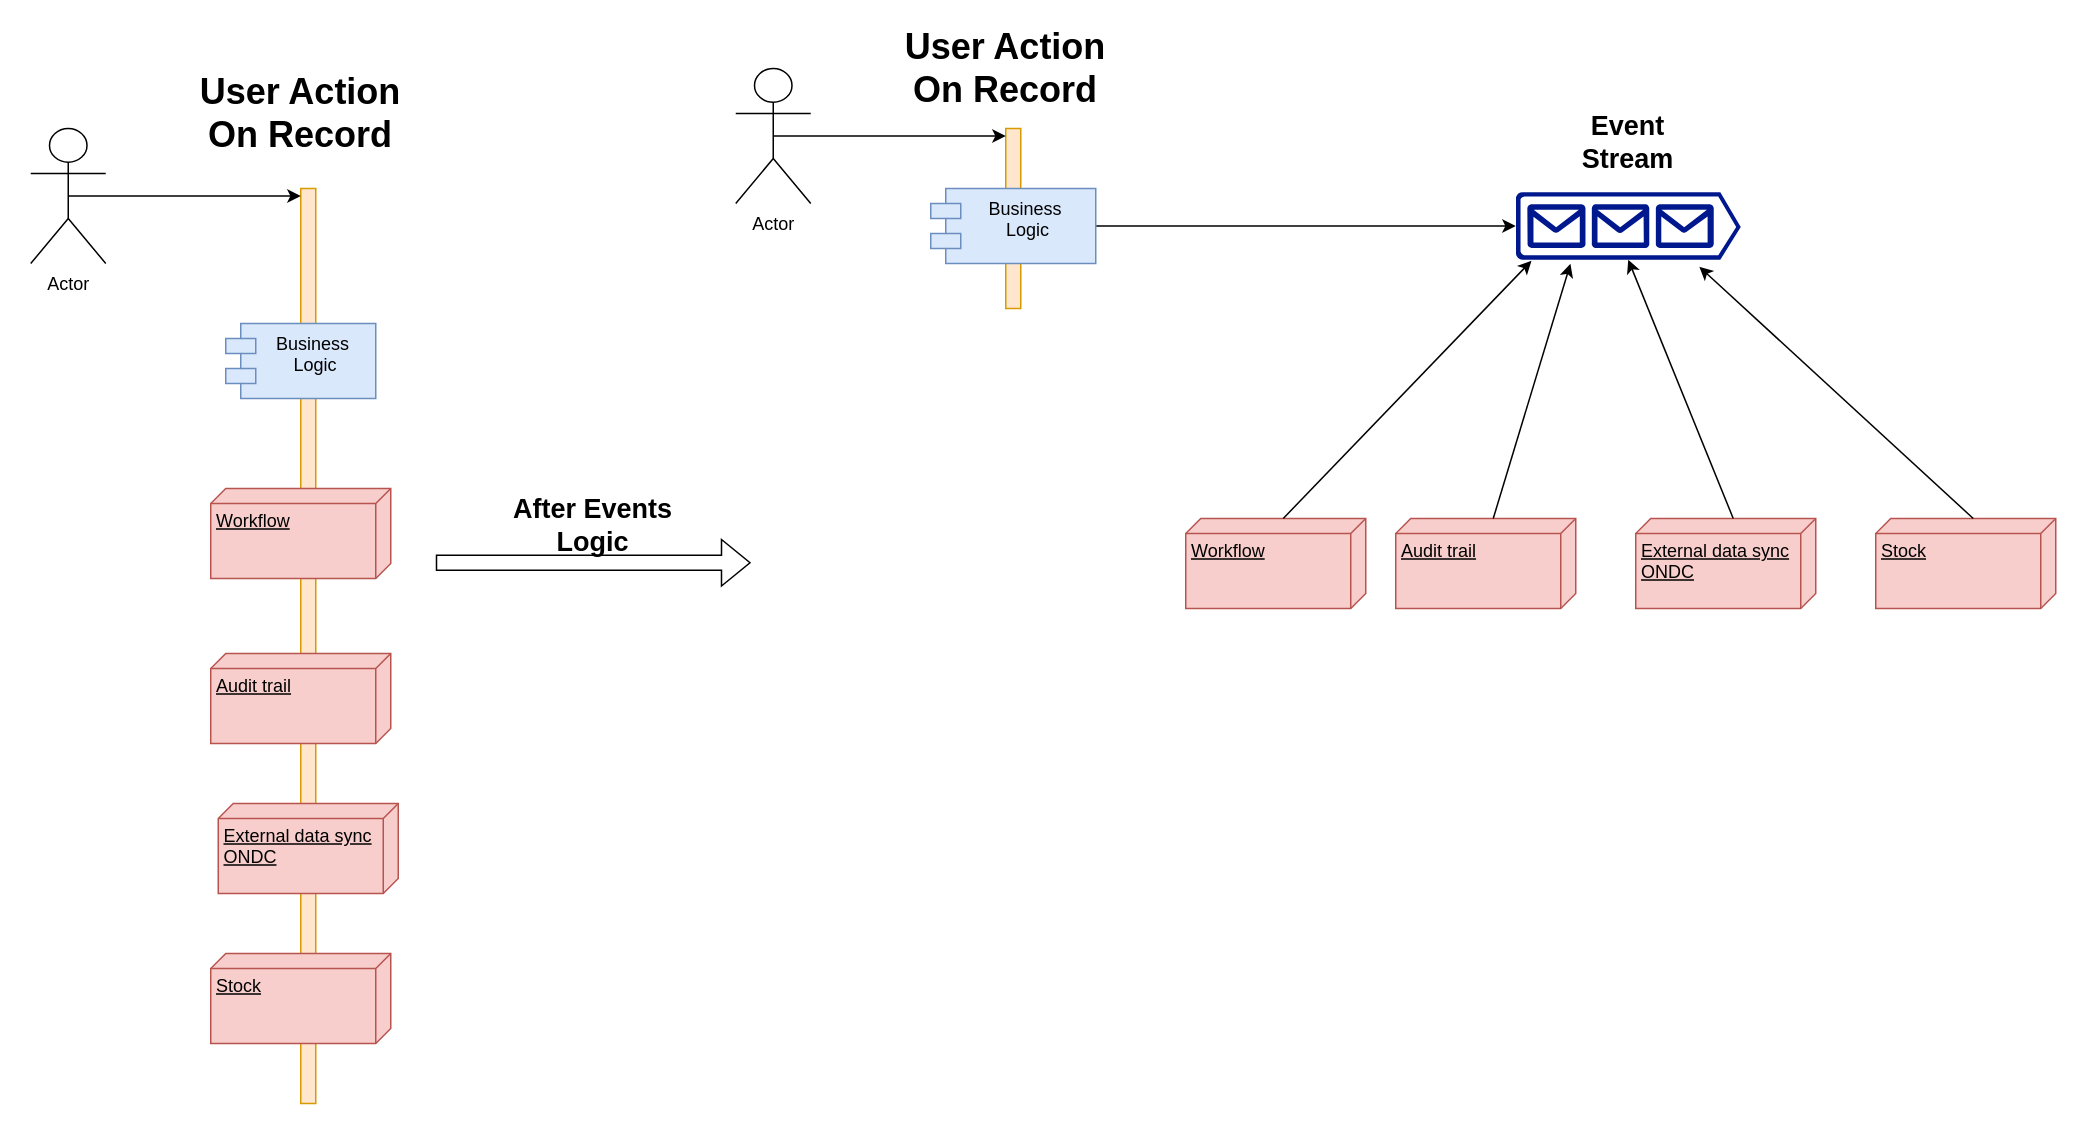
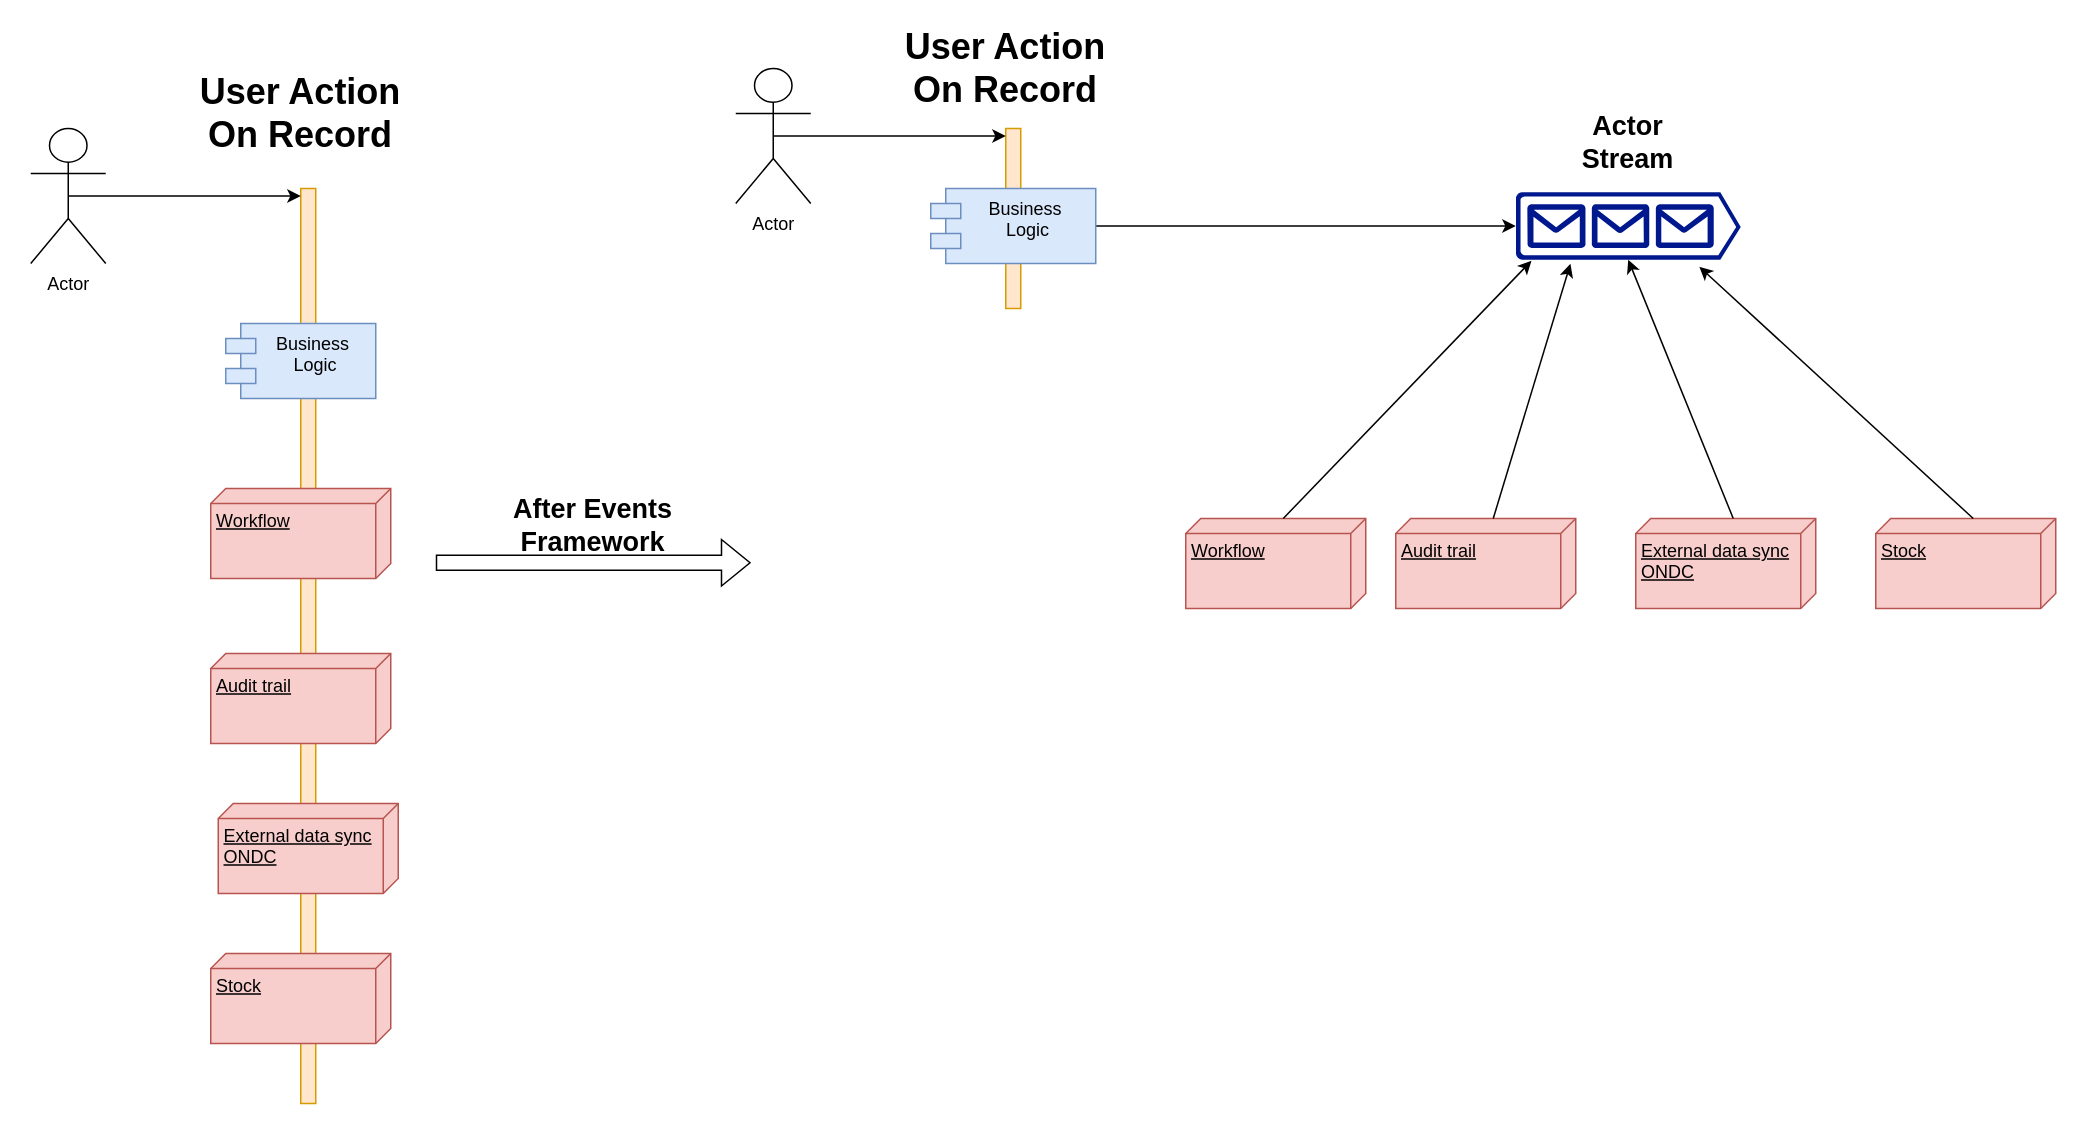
(1628, 143) -> (1628, 143)
(593, 526) -> (593, 526)
